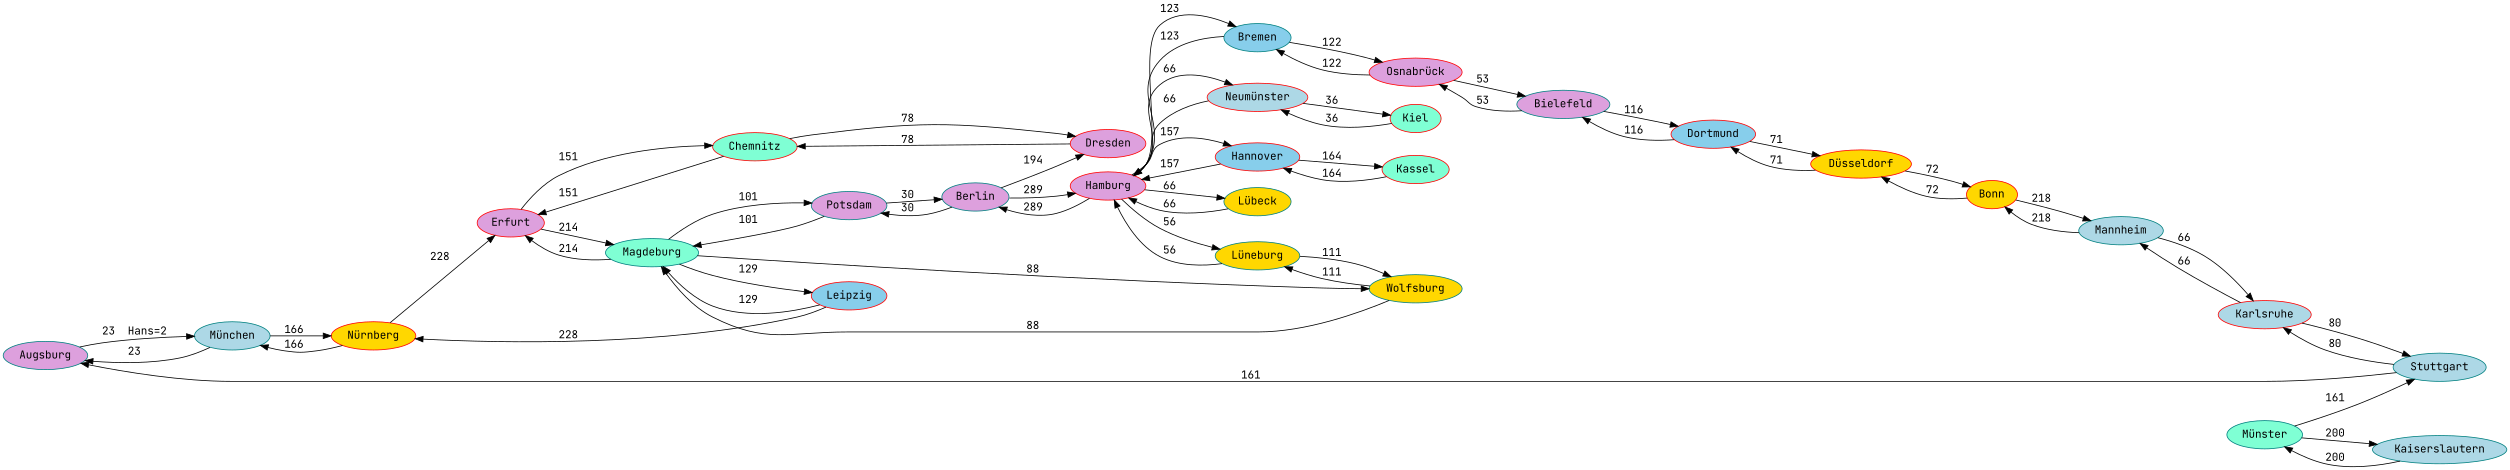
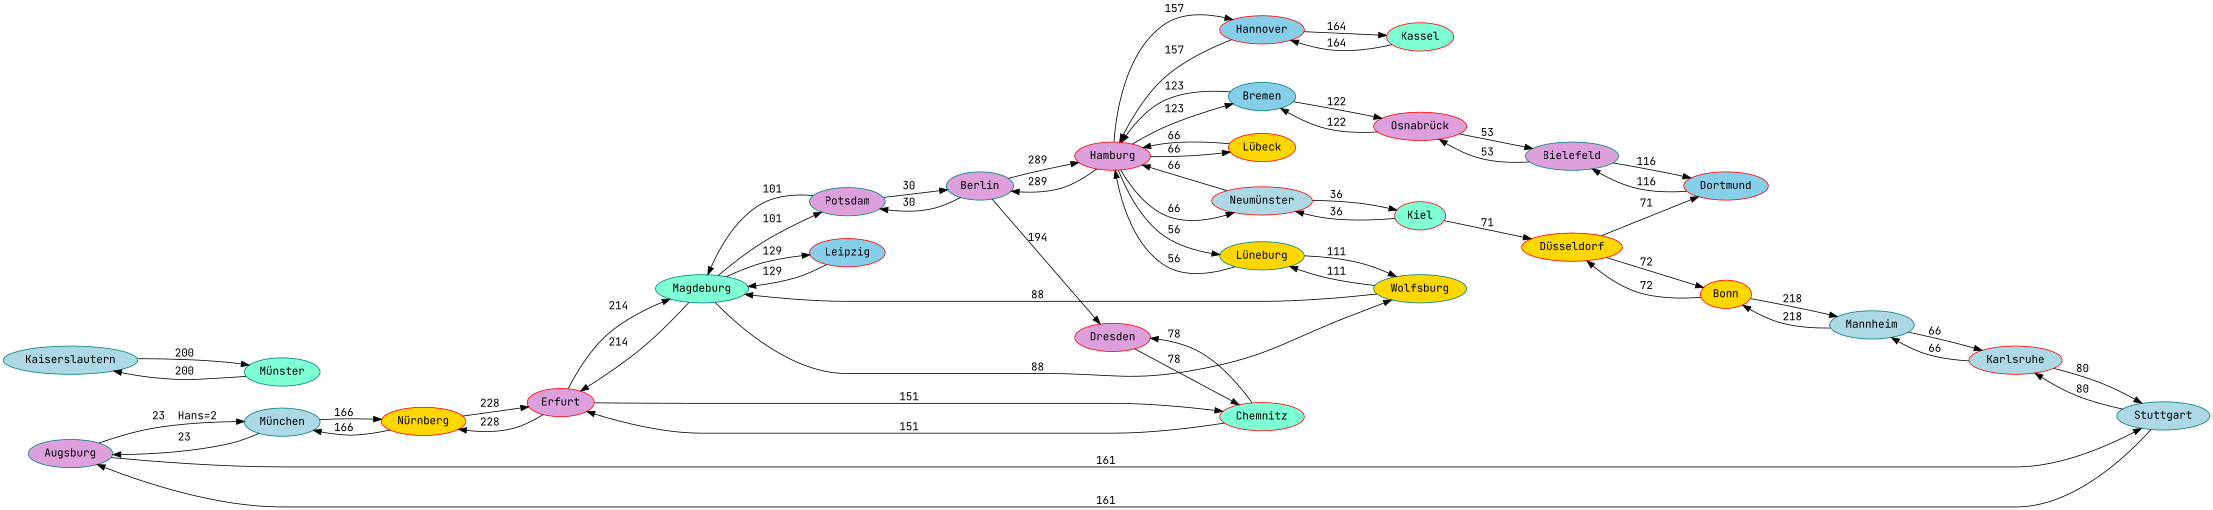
(1781, 148) -> (1484, 229)
(1258, 202) -> (1262, 148)
(626, 339) -> (506, 430)
(2352, 407) -> (1125, 467)
